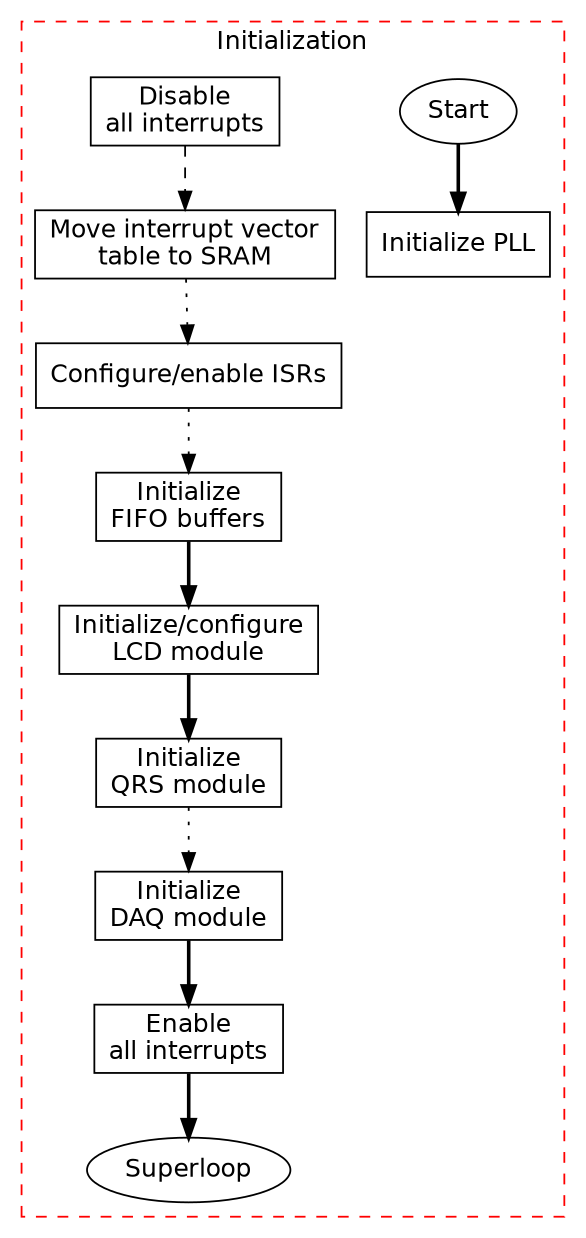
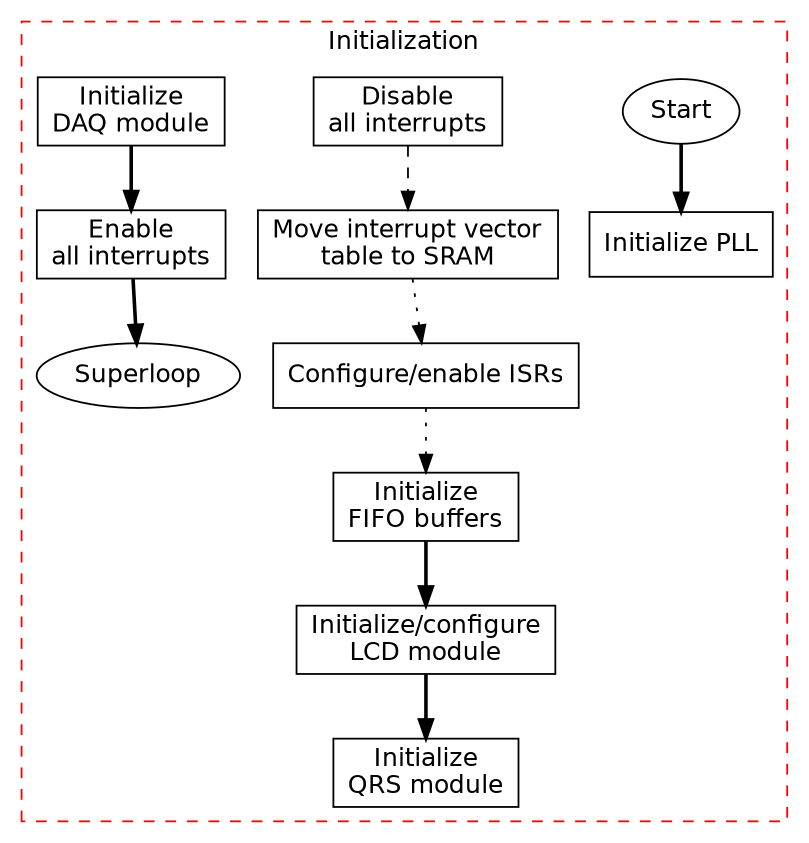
(189, 830) -> none
